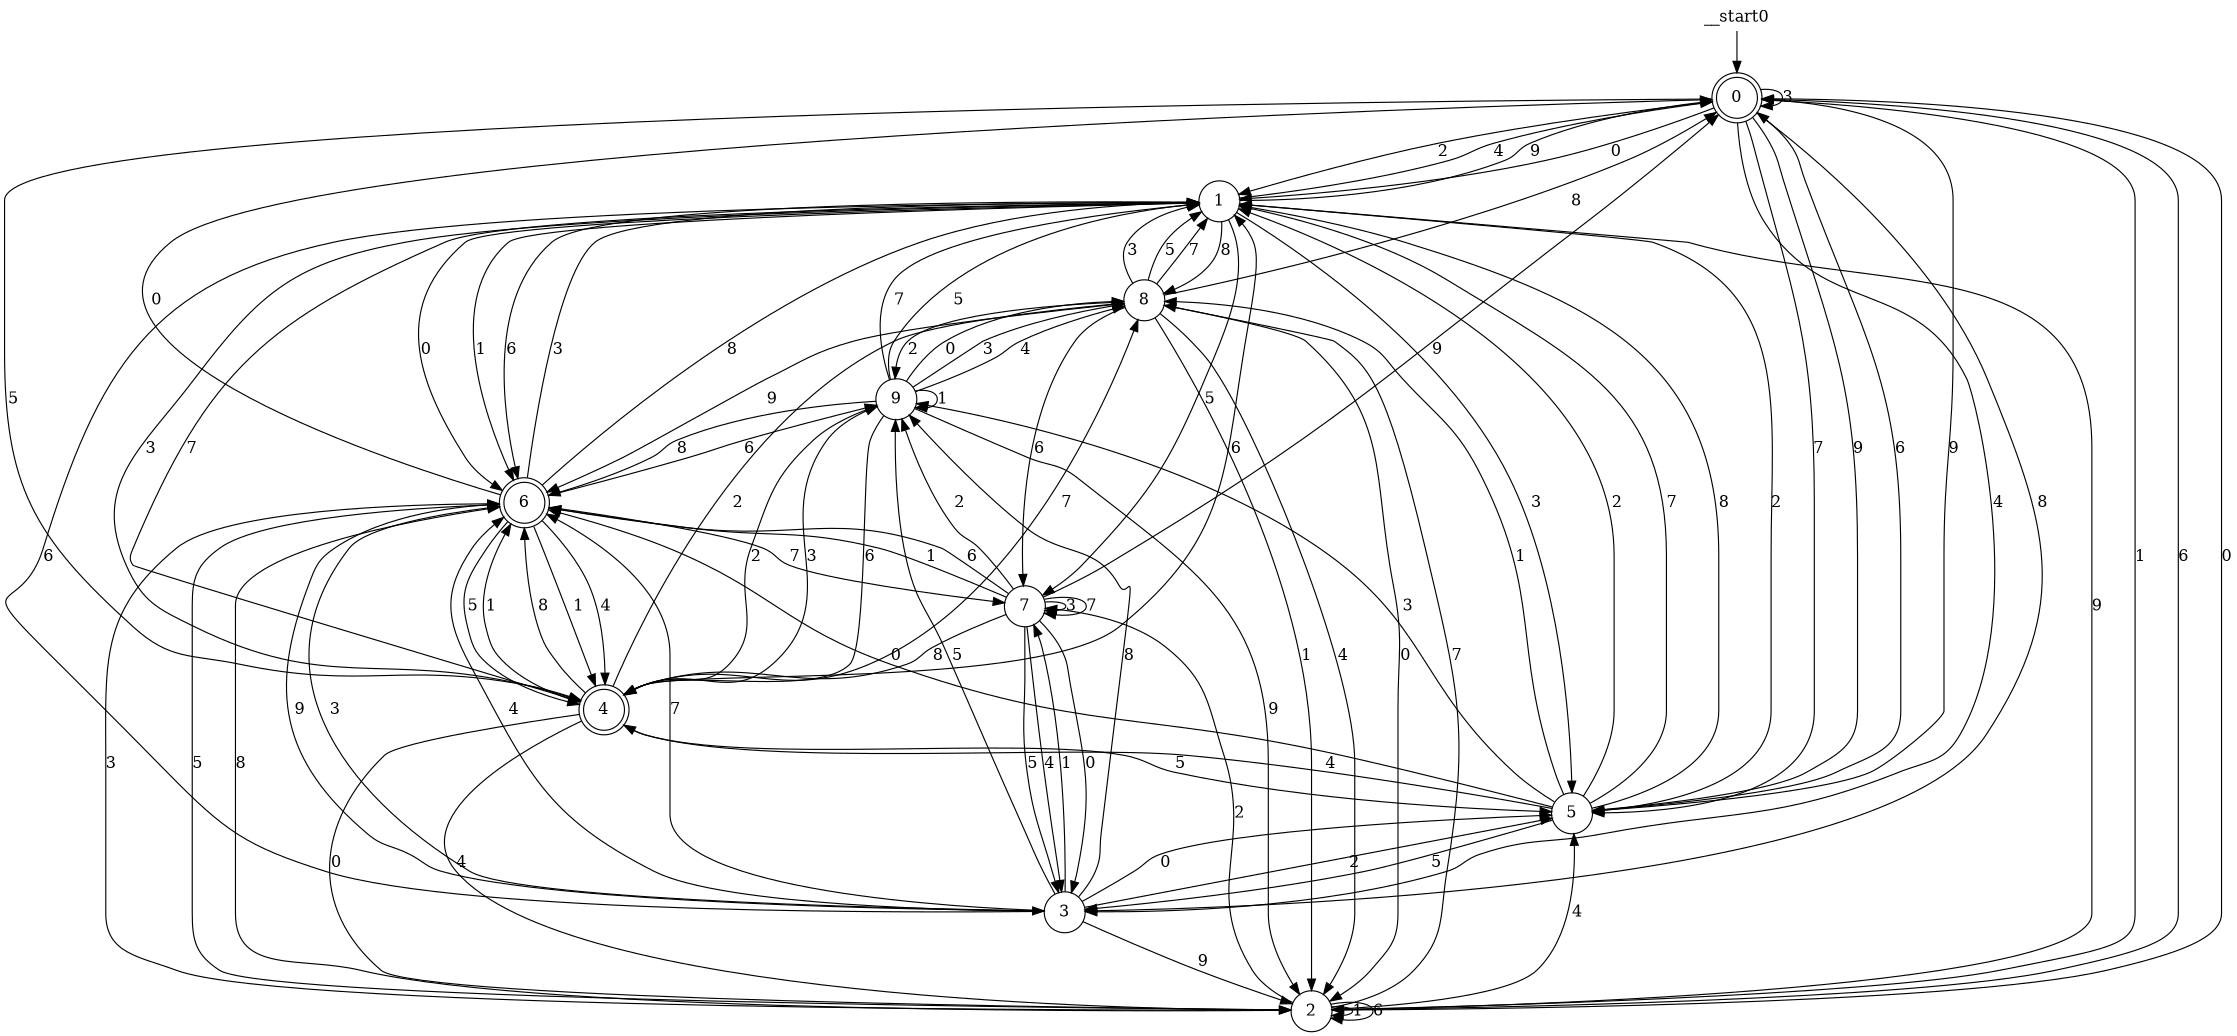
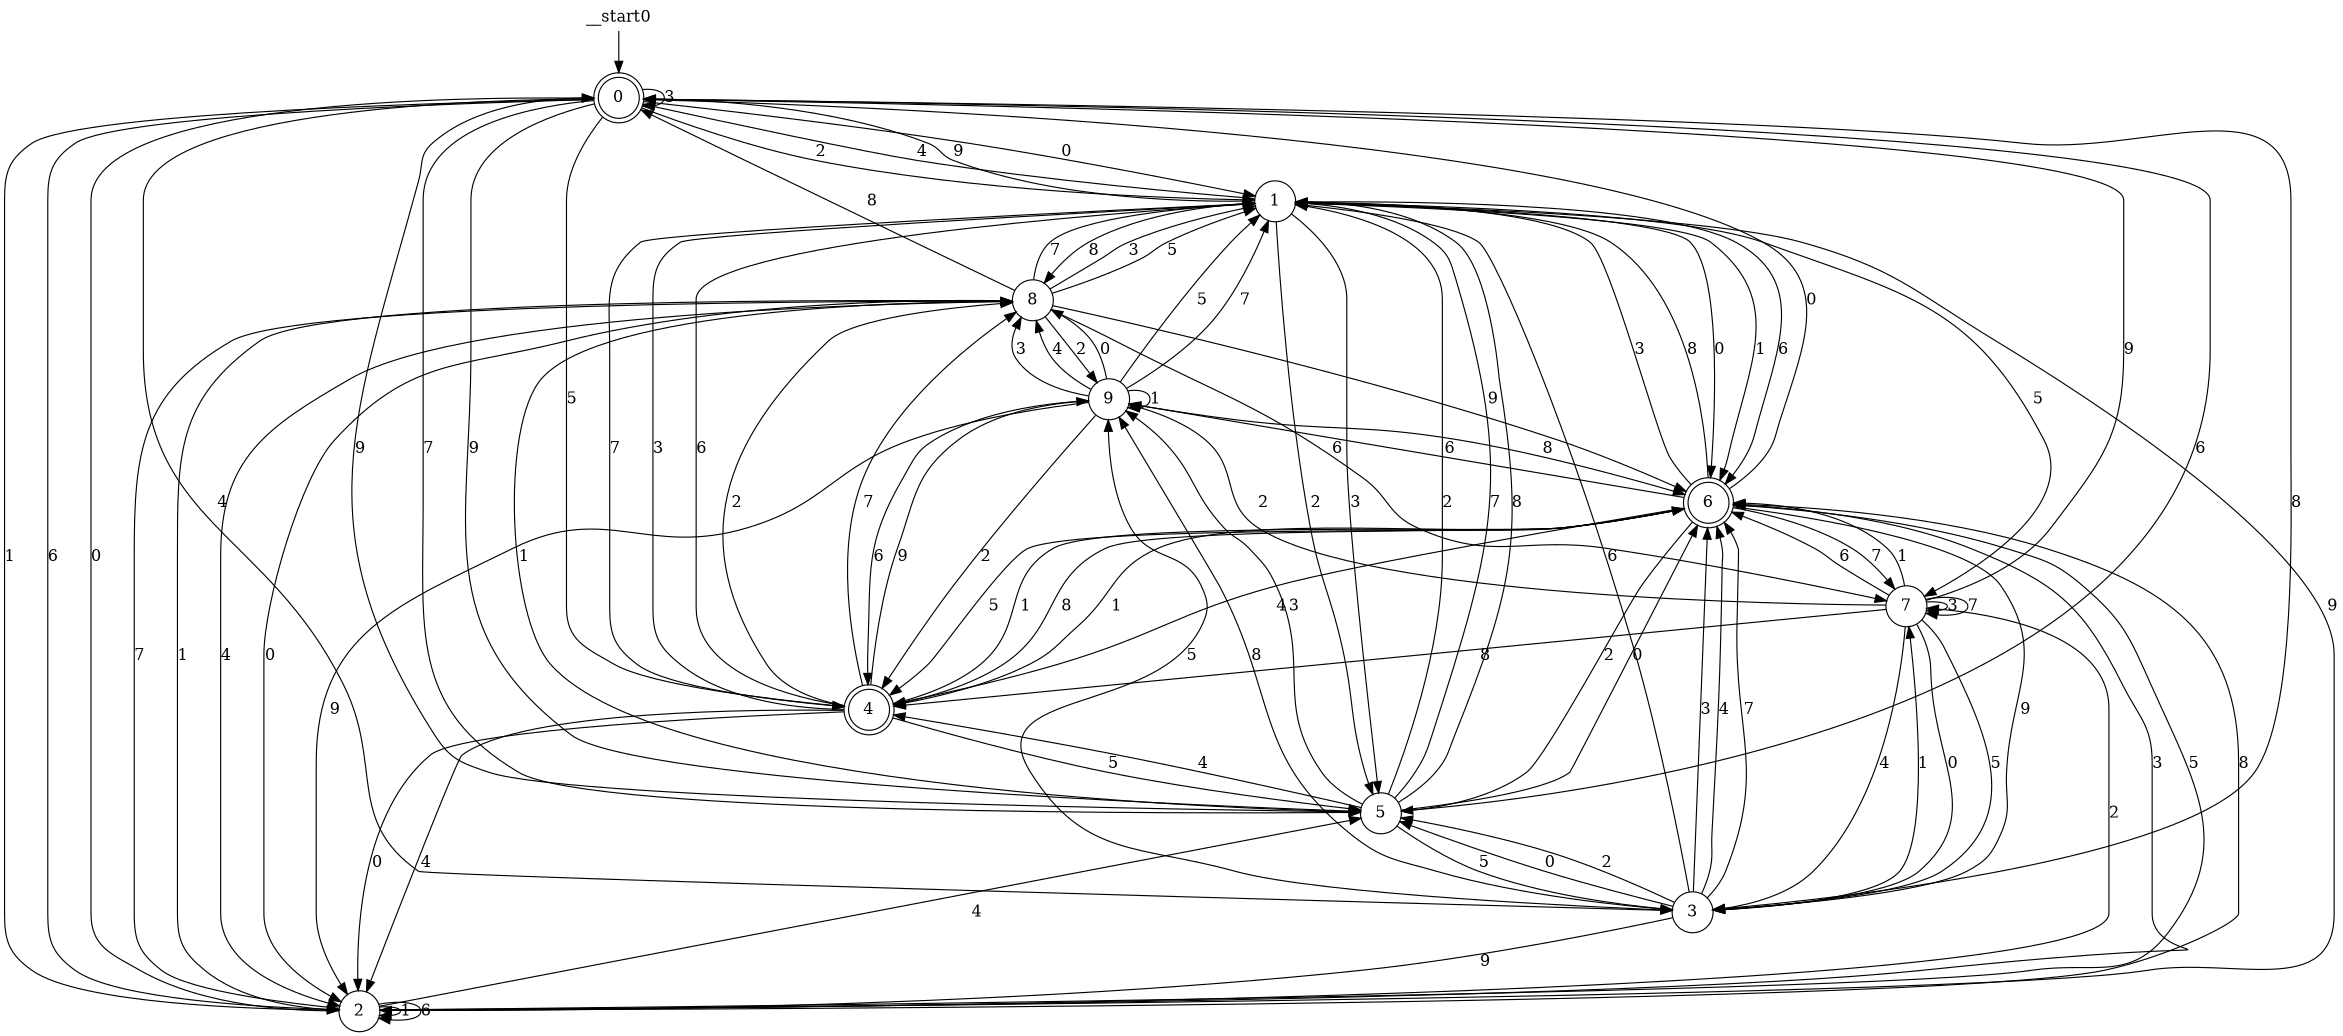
(812, 557) -> (903, 557)
none -> (1576, 698)
